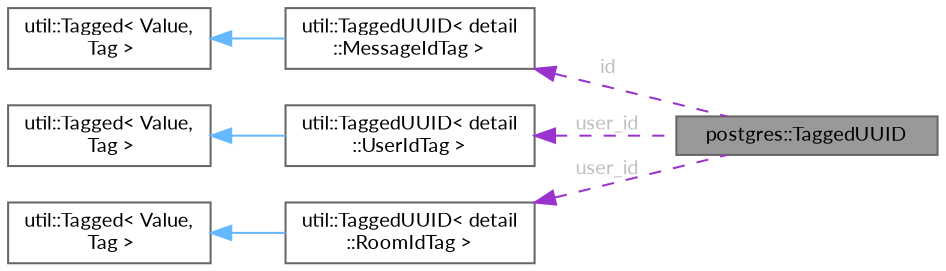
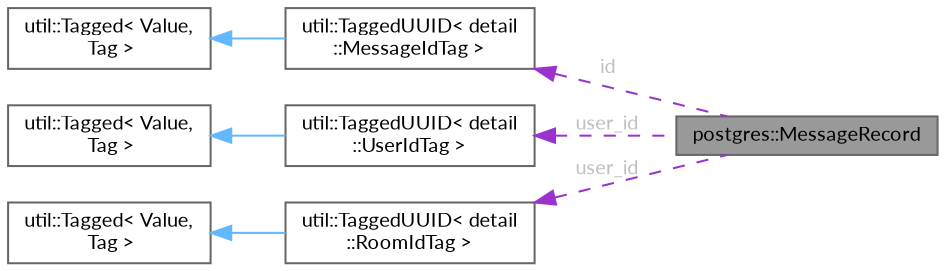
(807, 136) -> (807, 136)
